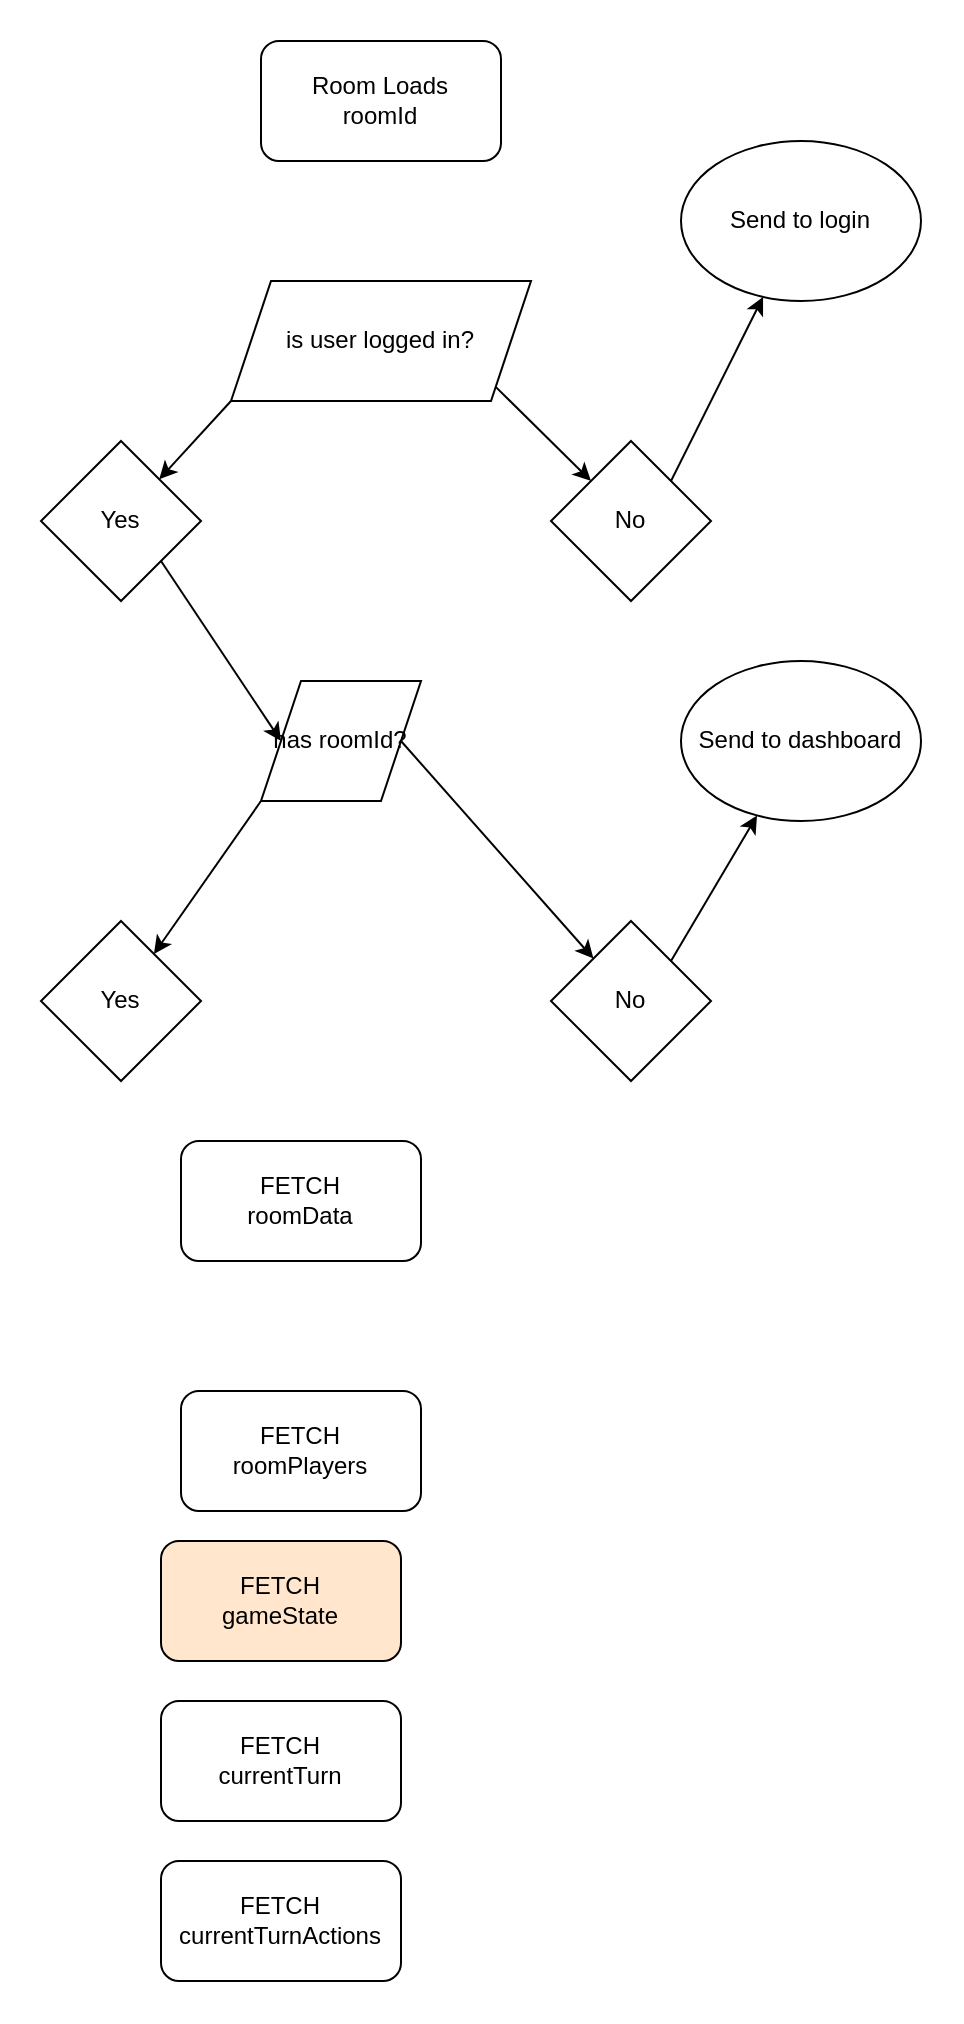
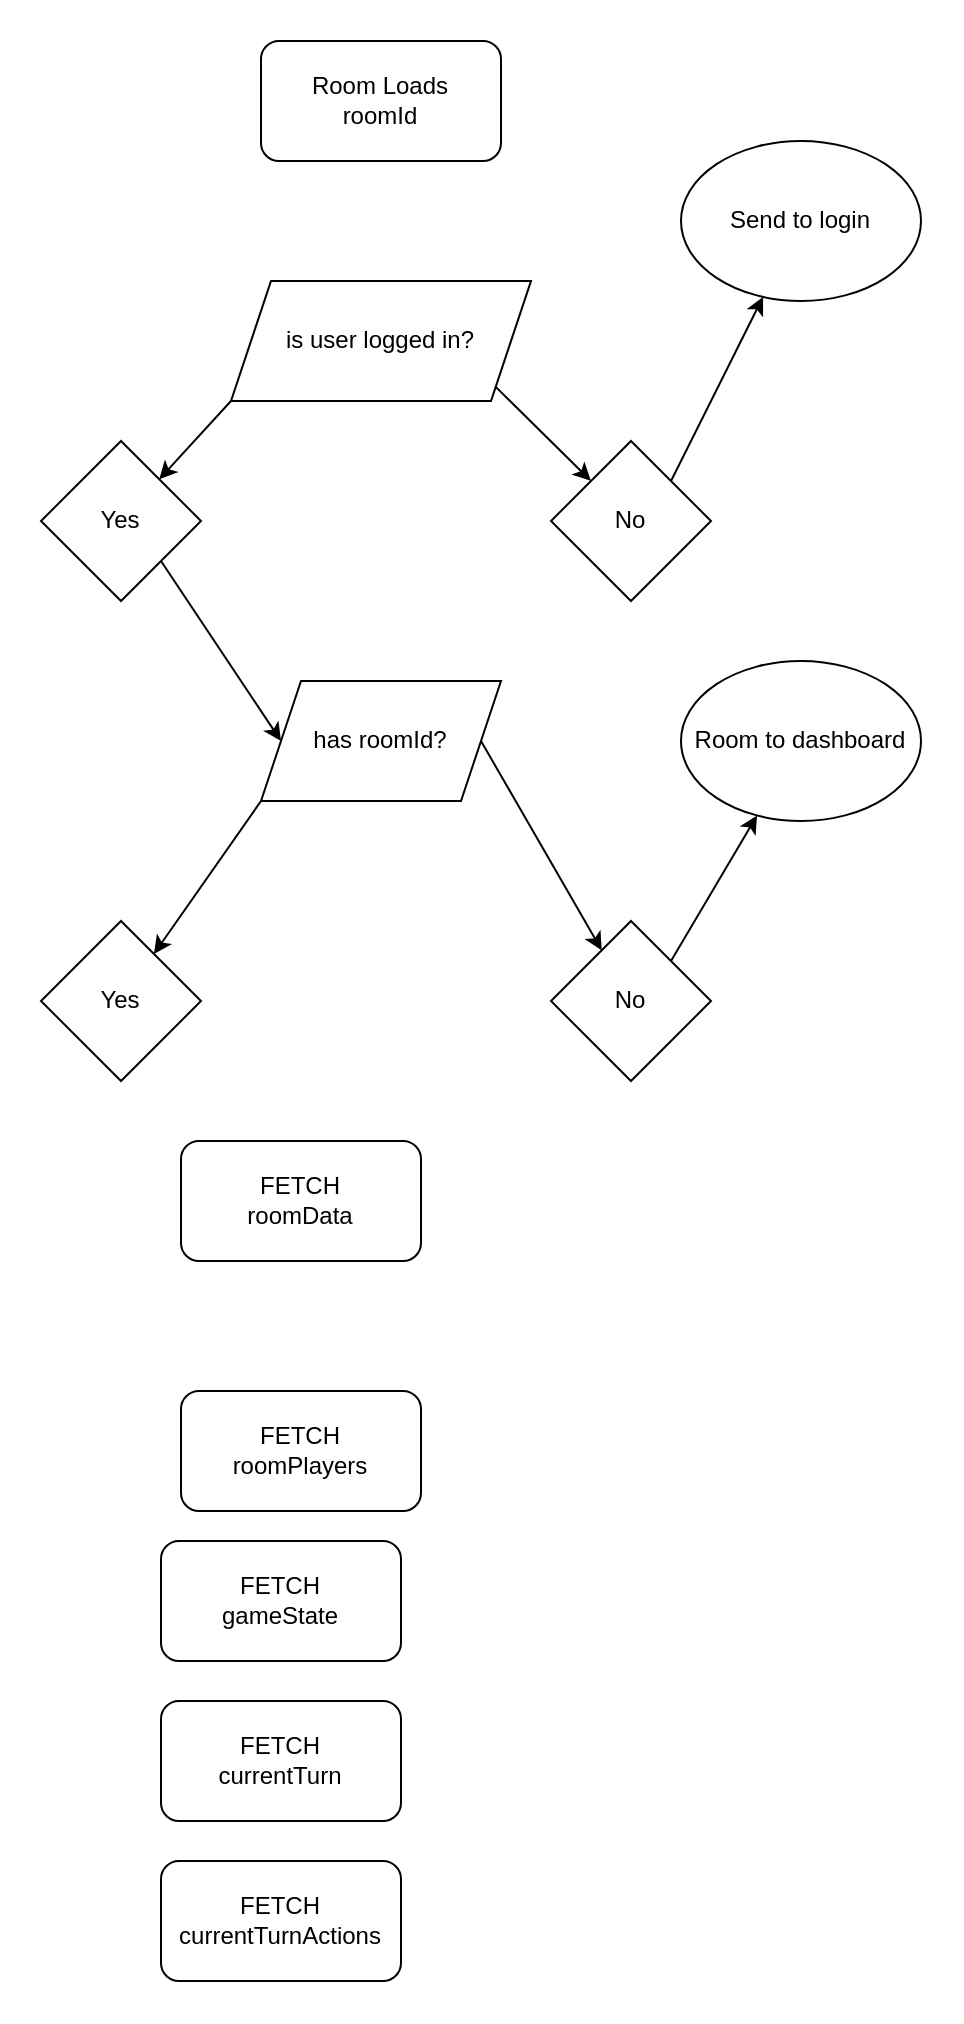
(341, 741) -> (381, 741)
(801, 741) -> (801, 741)
(281, 1601) -> (281, 1601)
